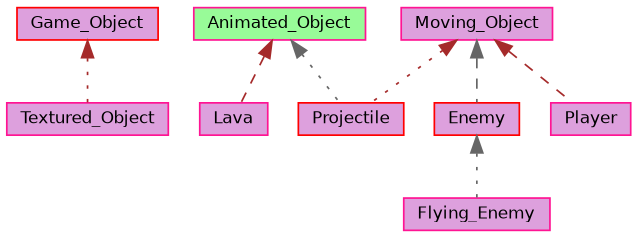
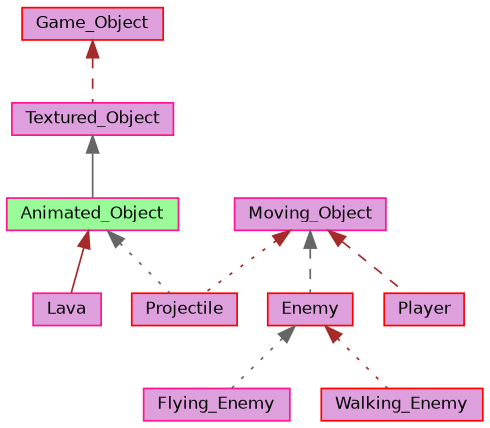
(253, 79) -> (78, 270)
(88, 80) -> (93, 80)
(591, 119) -> (424, 309)
none -> (93, 175)
none -> (402, 405)
